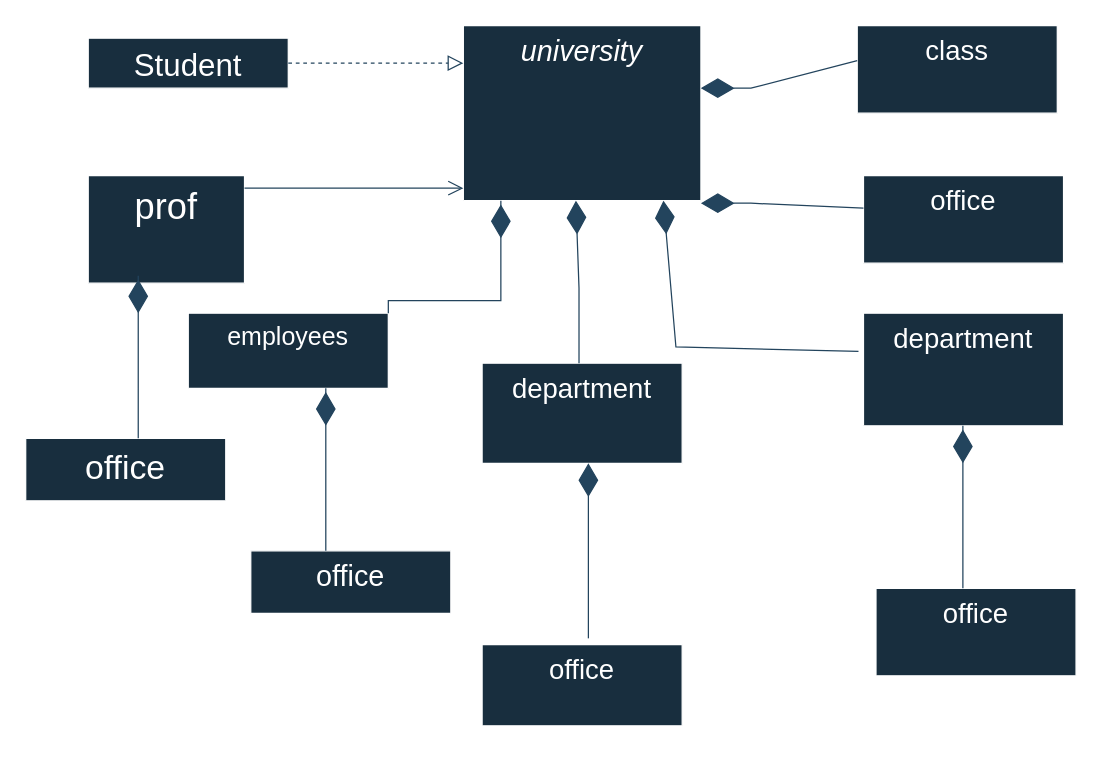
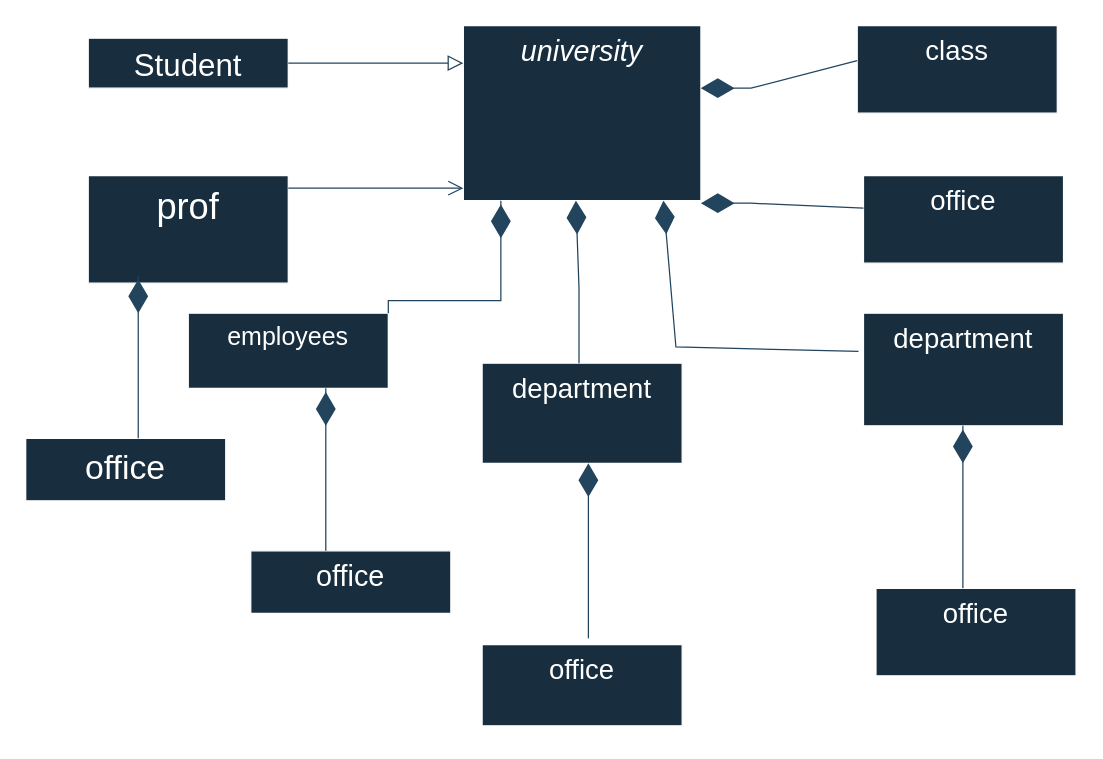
(369, 63) -> (369, 63)
(166, 229) -> (188, 229)
